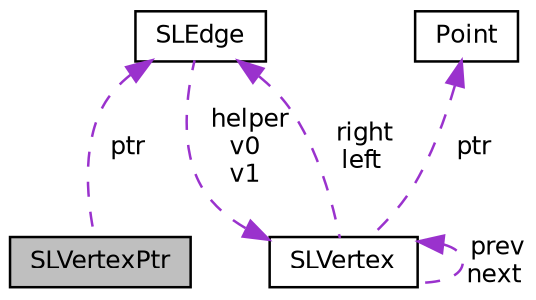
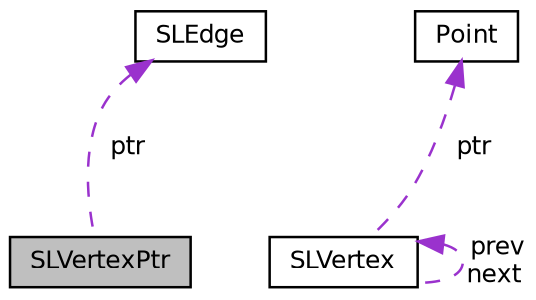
(313, 150) -> none
(190, 155) -> none
